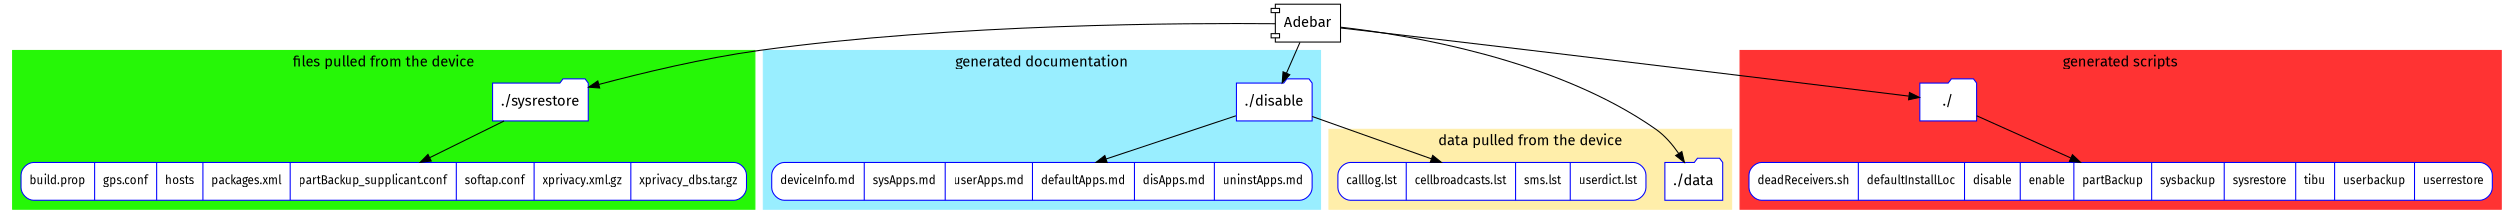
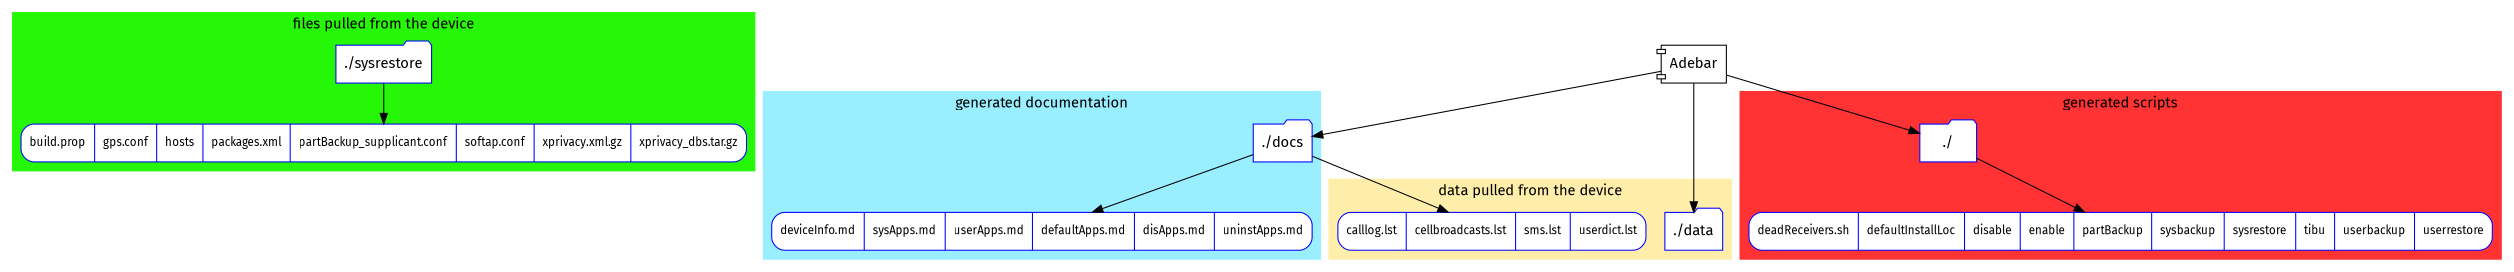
(935, 33) -> none
(1274, 102) -> (1283, 143)
